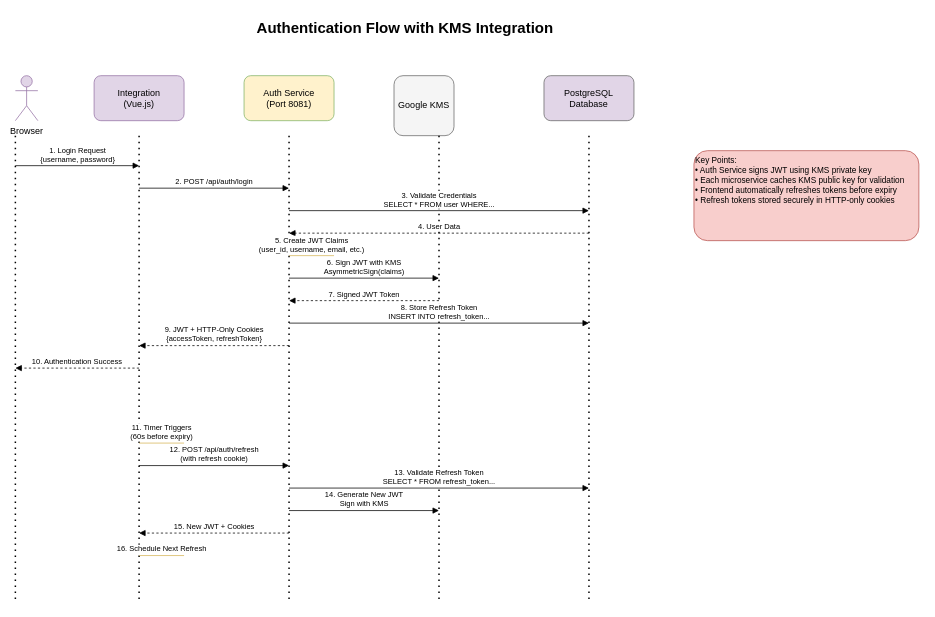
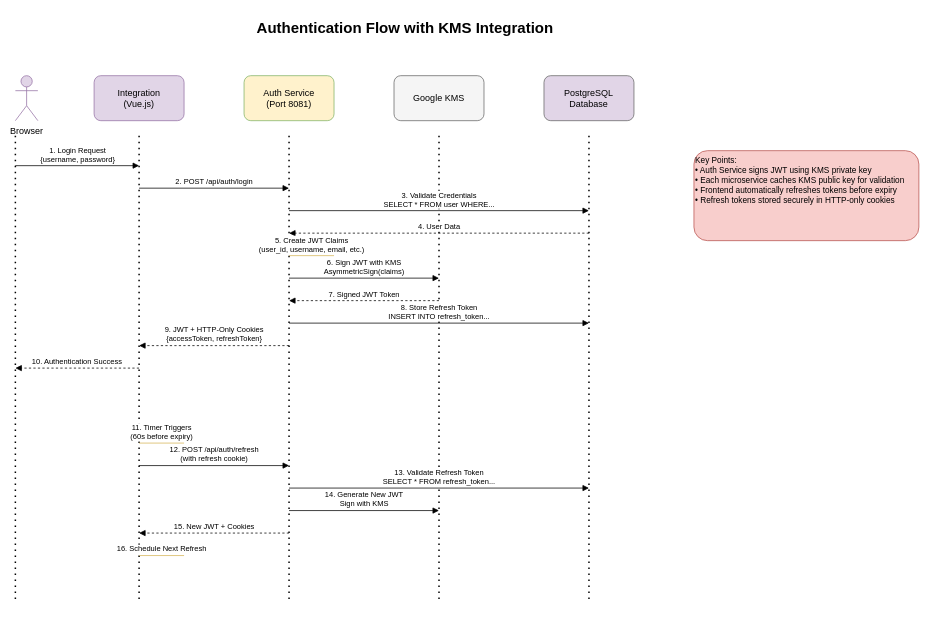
(424, 105) -> (439, 98)
